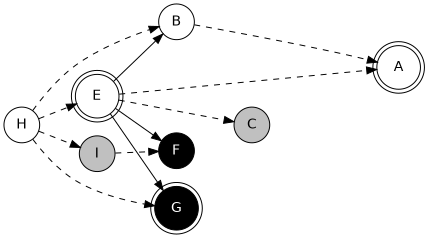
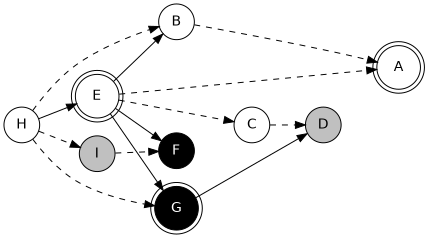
(53, 113) -> (53, 113)
(252, 125) -> (252, 125)
none -> (323, 125)
